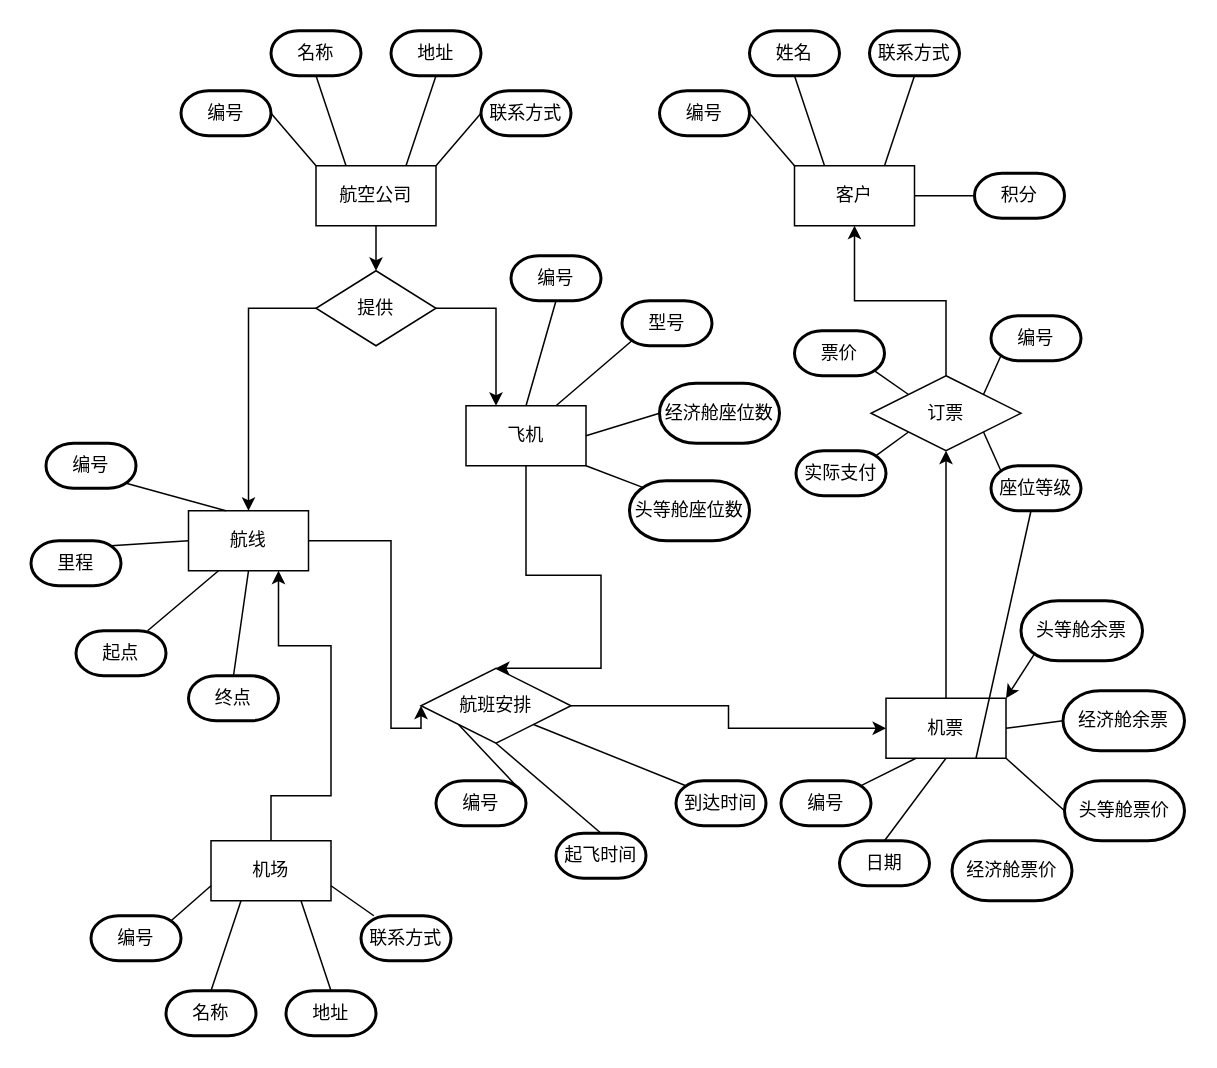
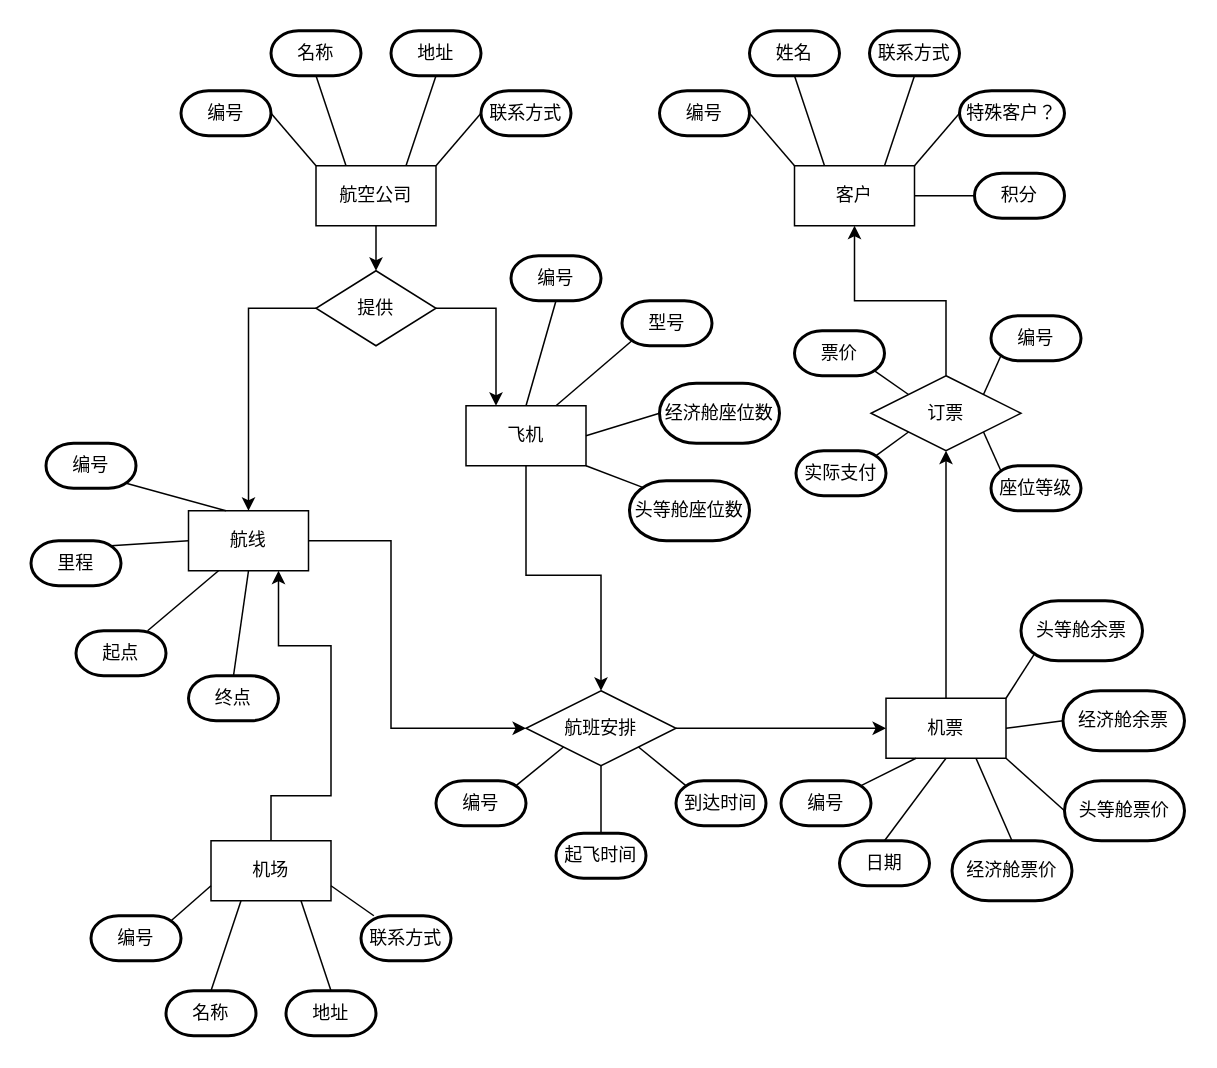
none -> (1012, 113)
none -> (936, 140)
(1003, 635) -> (993, 799)
(1012, 688) -> (1009, 693)
(496, 706) -> (601, 728)
